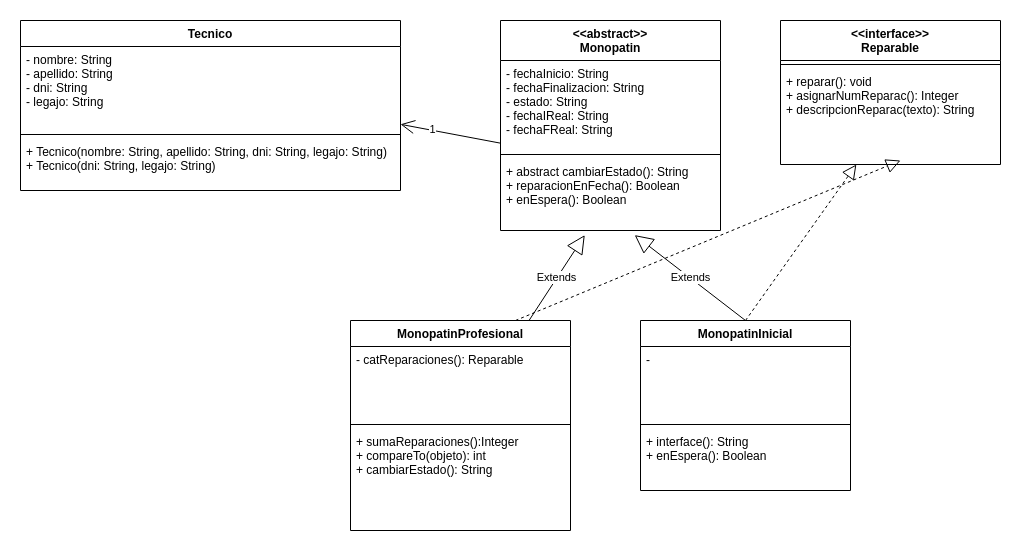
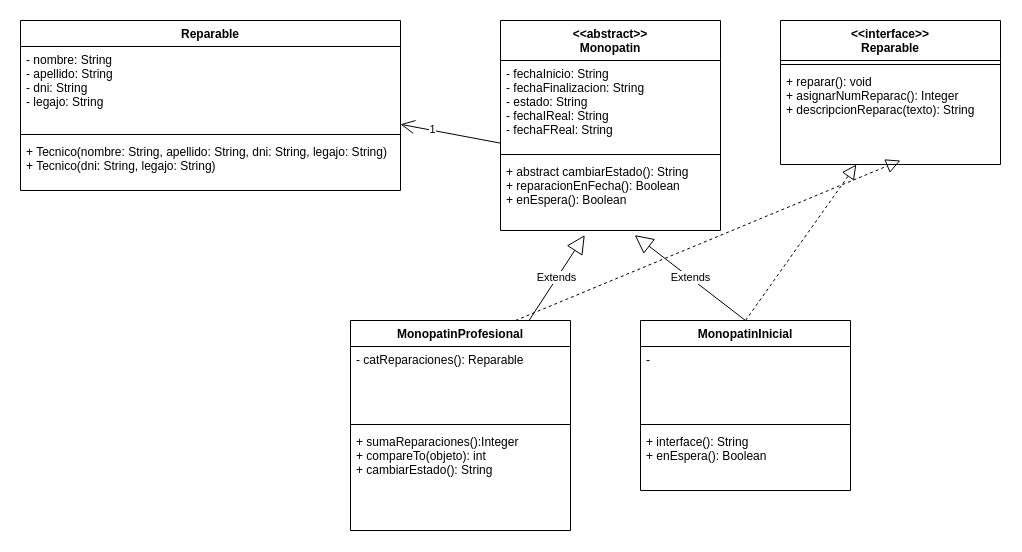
(210, 34) -> (210, 34)
